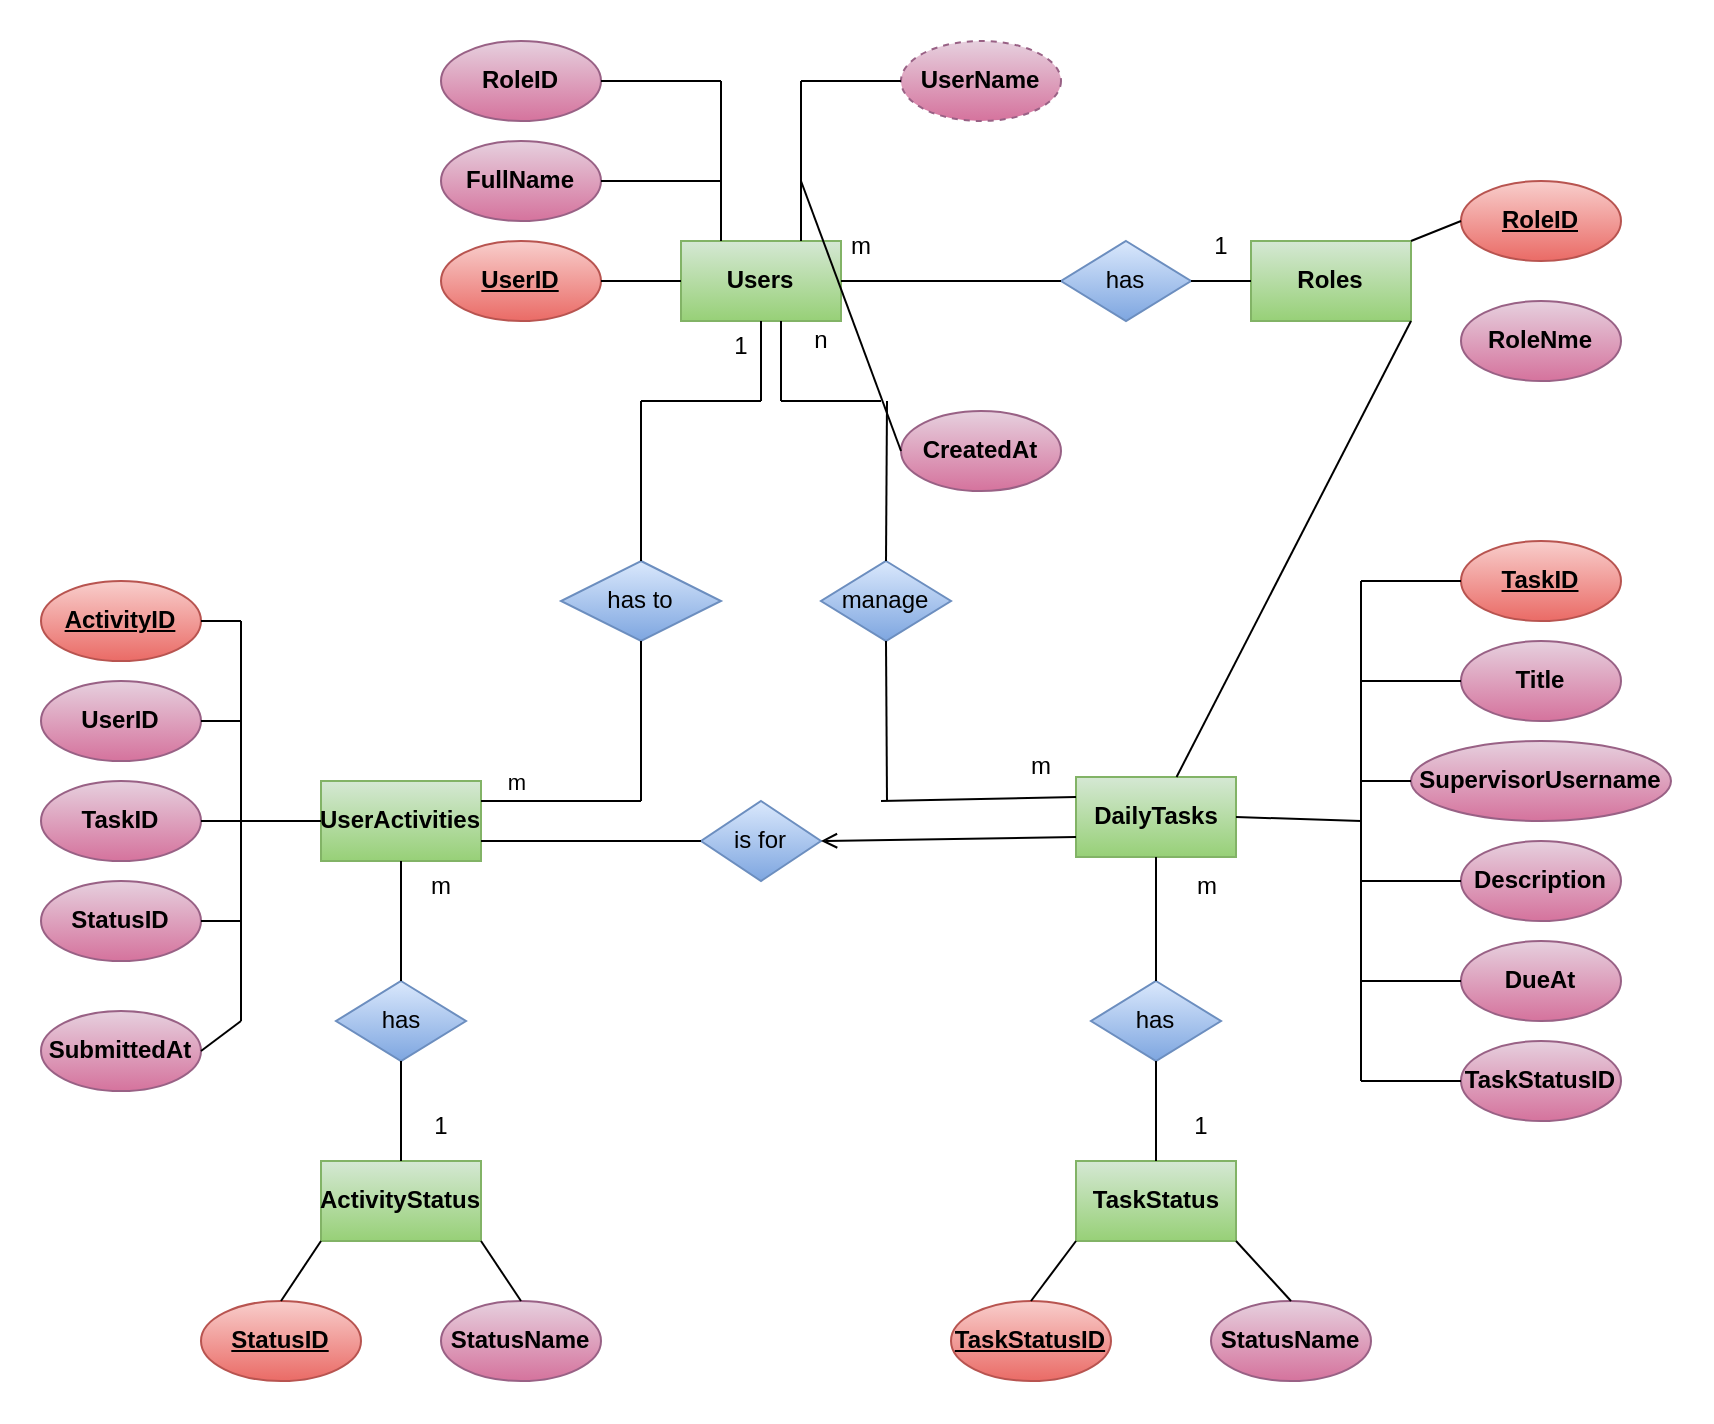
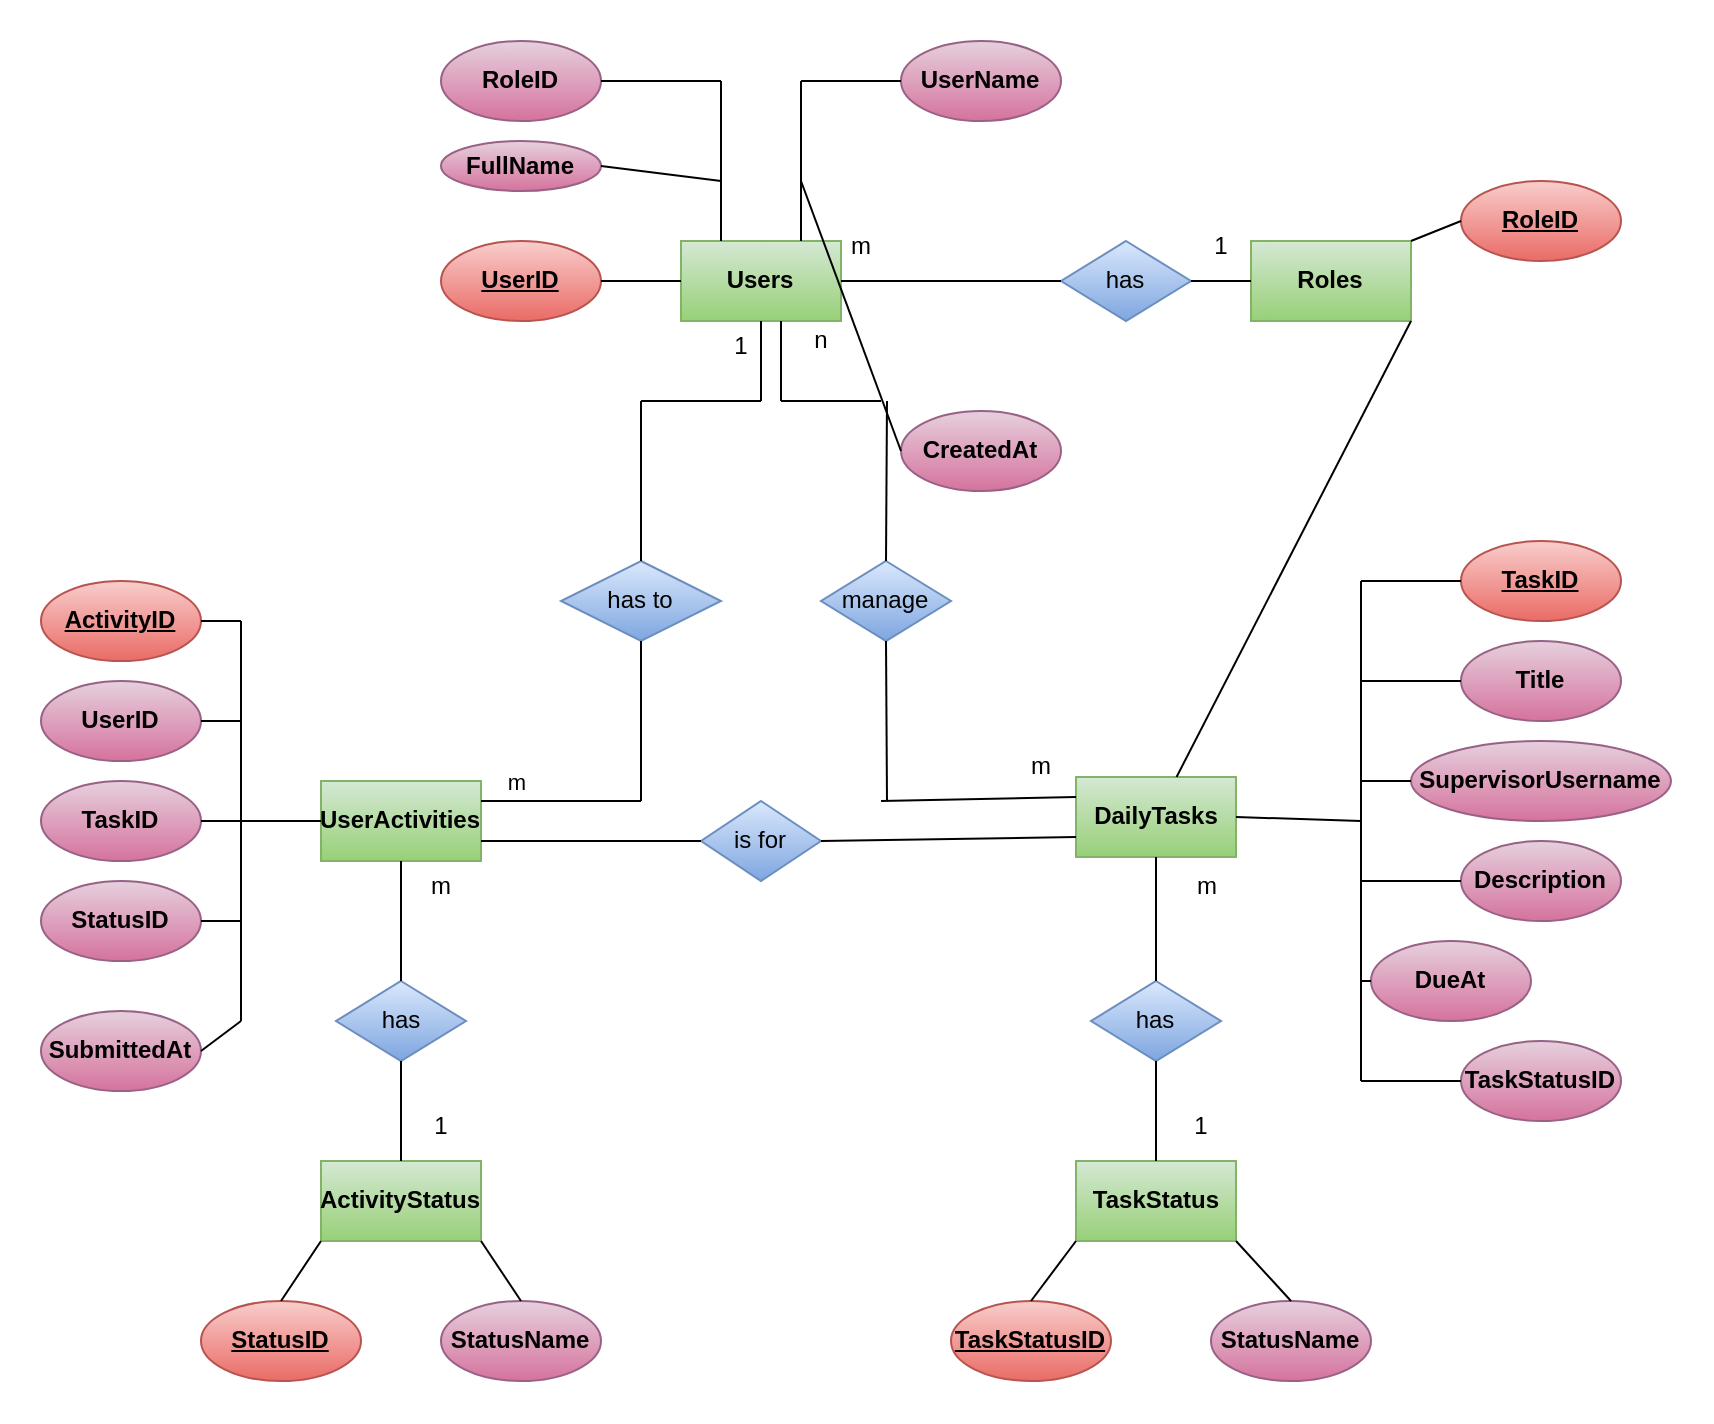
(981, 81) -> (981, 81)
(521, 181) -> (521, 166)
(1541, 341) -> none
(829, 841) -> (827, 841)
(1541, 981) -> (1451, 981)
